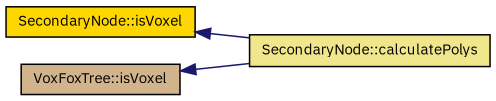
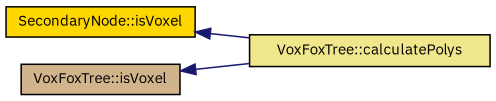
(370, 51) -> (370, 51)
